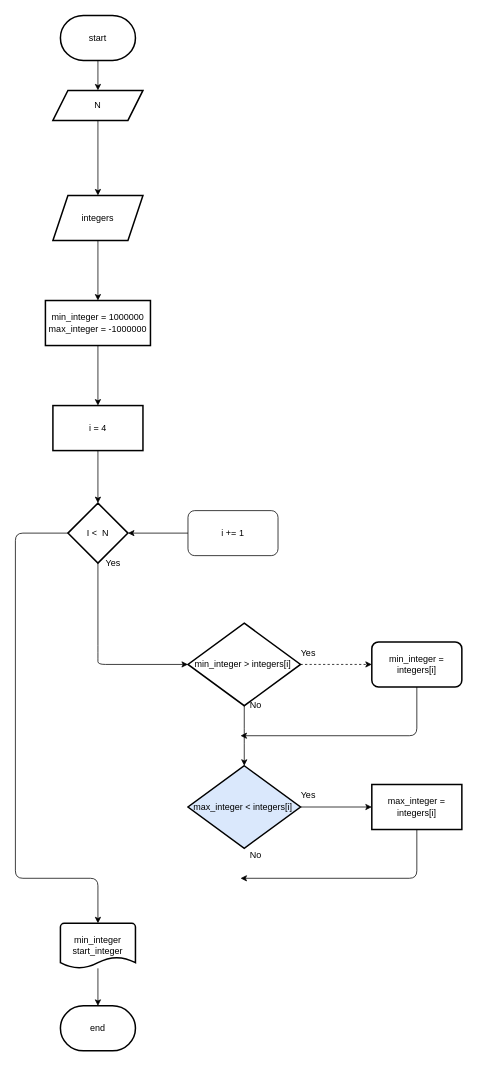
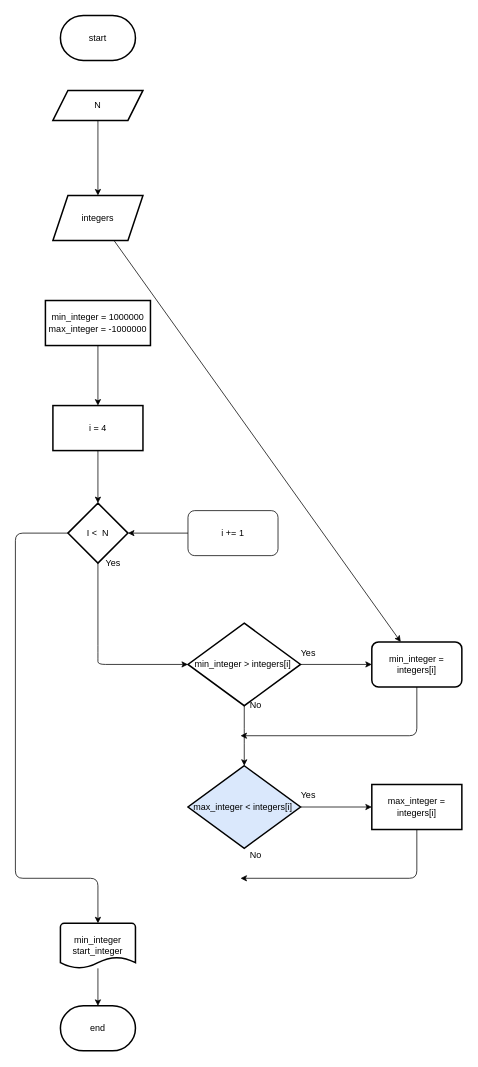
(98, 84) -> none
(98, 294) -> (256, 439)
(334, 664) -> (334, 664)
